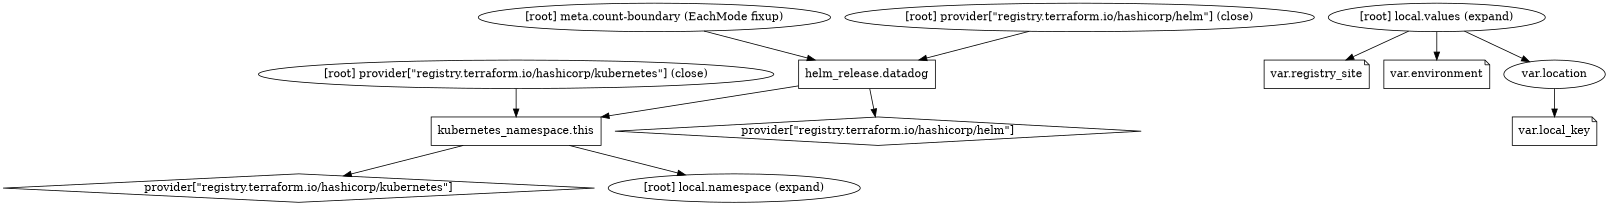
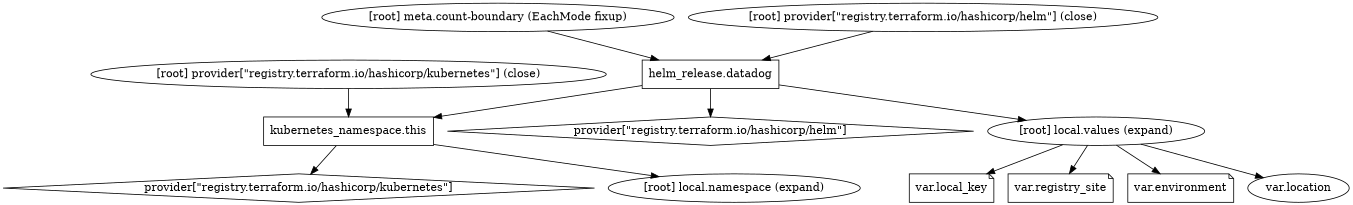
(1555, 99) -> (1028, 158)
none -> (899, 102)
